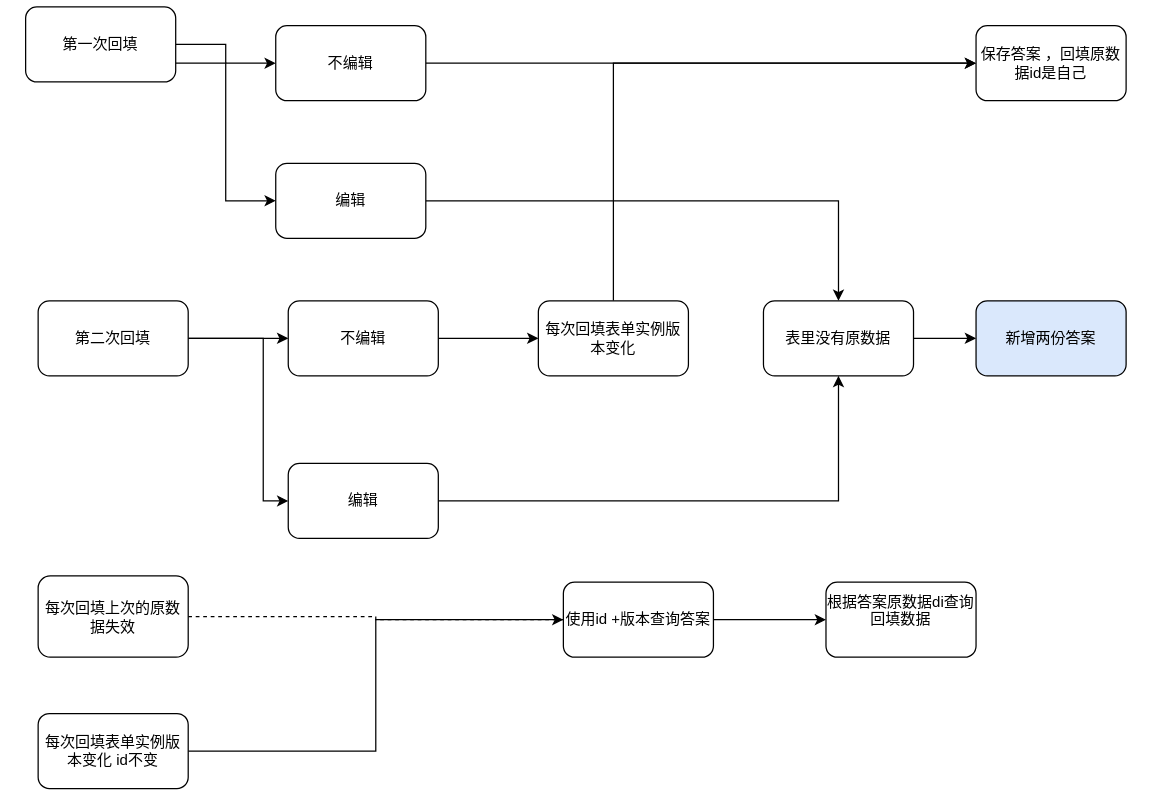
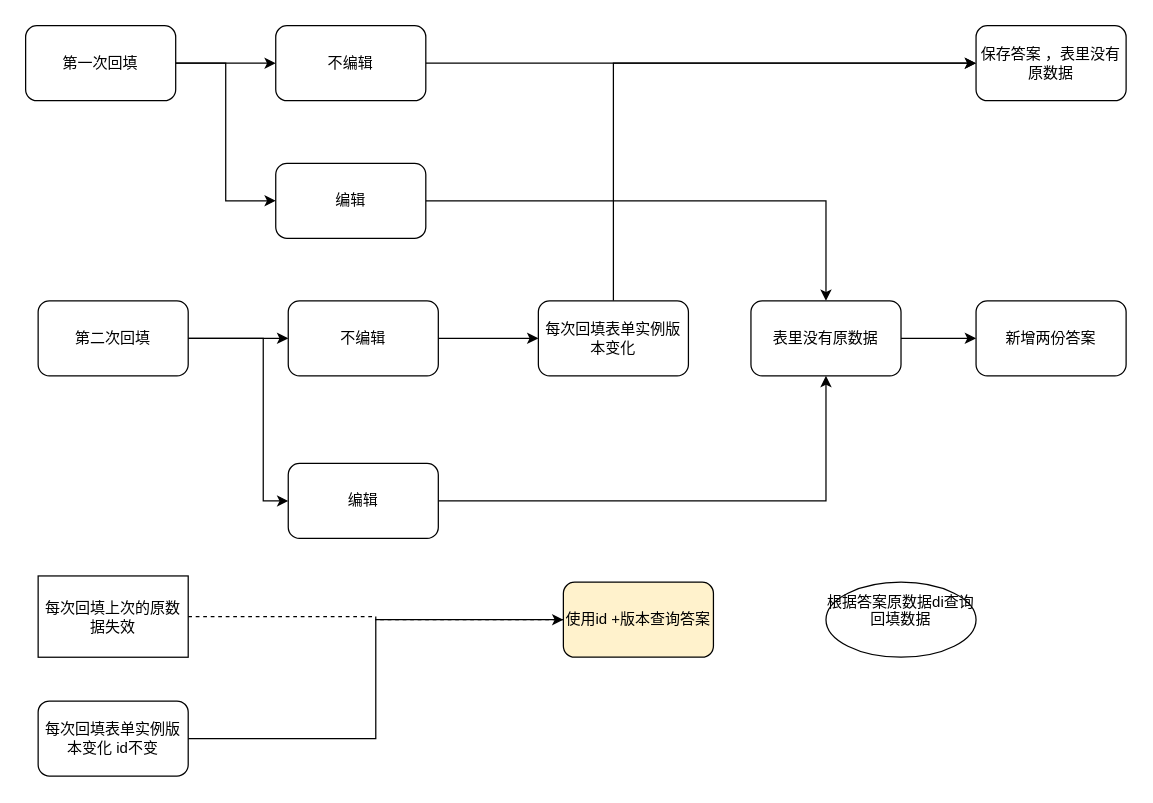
(101, 44) -> (101, 63)
(1051, 63) -> (1051, 63)
(838, 338) -> (826, 338)
(1051, 338) -> (1051, 338)
(113, 616) -> (113, 616)
(638, 619) -> (638, 619)
(765, 619) -> none
(901, 619) -> (901, 619)
(113, 751) -> (113, 738)
